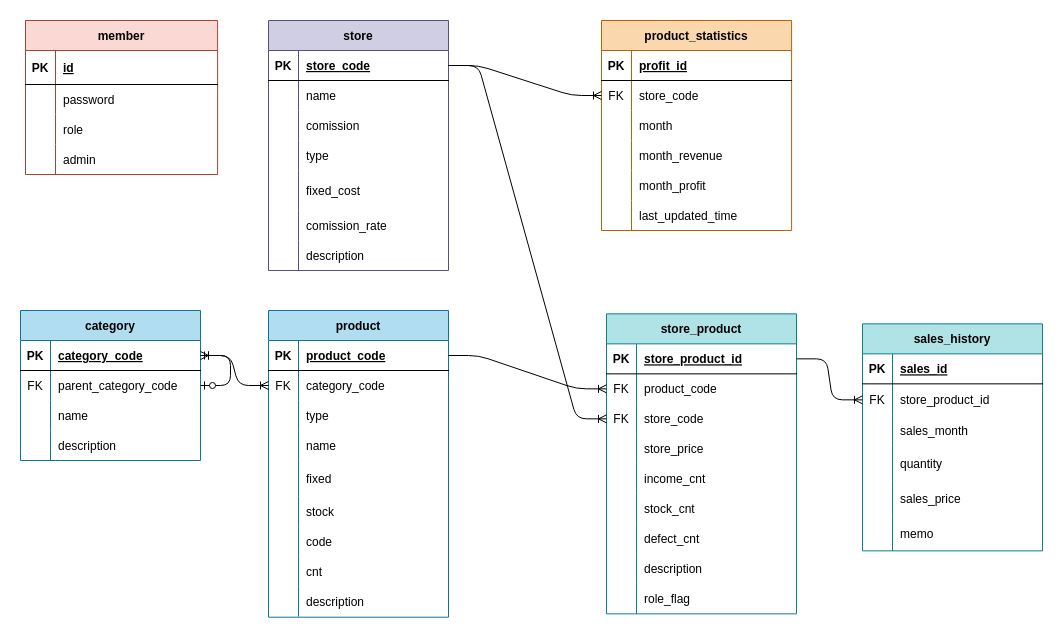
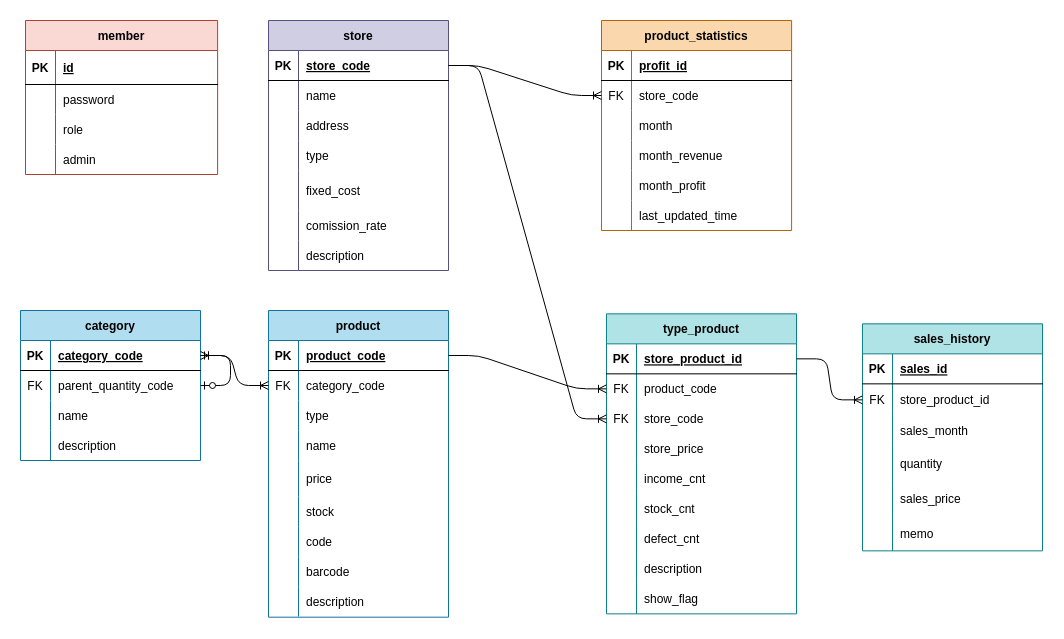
(333, 126) -> (330, 126)
(701, 329) -> (701, 329)
(125, 386) -> (124, 386)
(321, 479) -> (321, 479)
(316, 572) -> (330, 572)
(671, 599) -> (673, 599)
